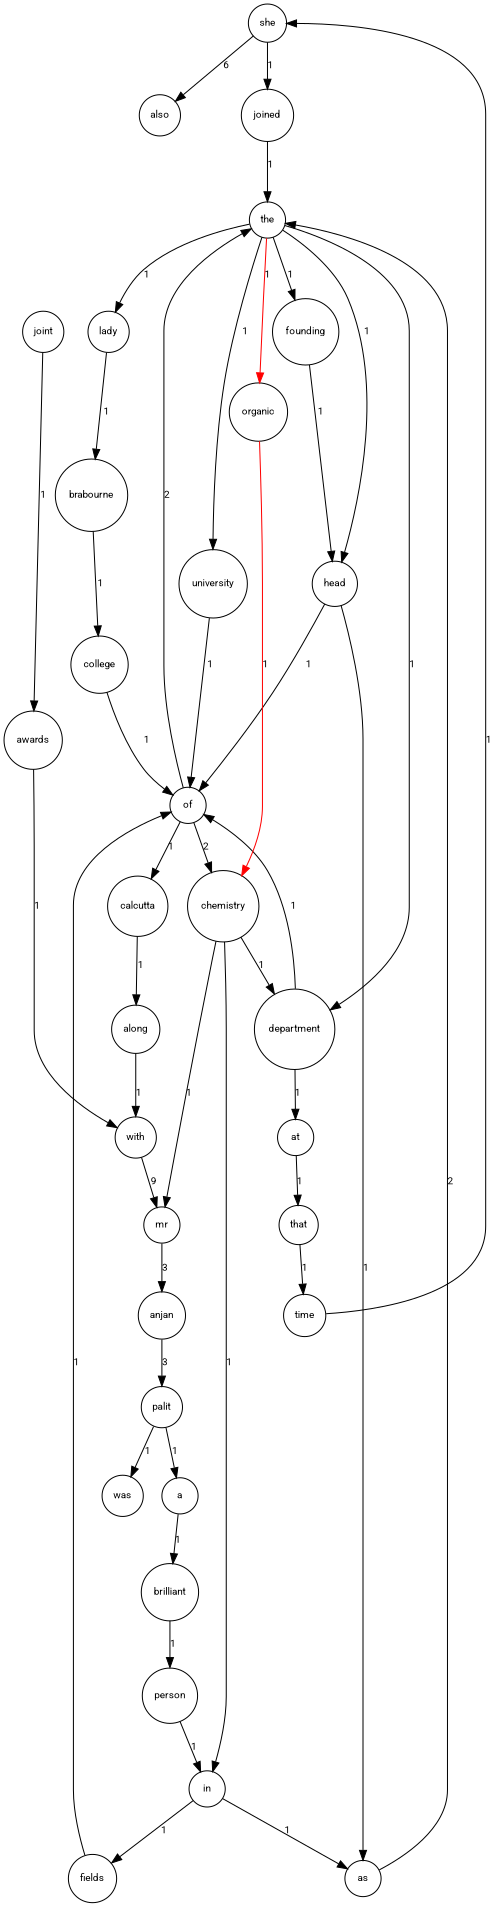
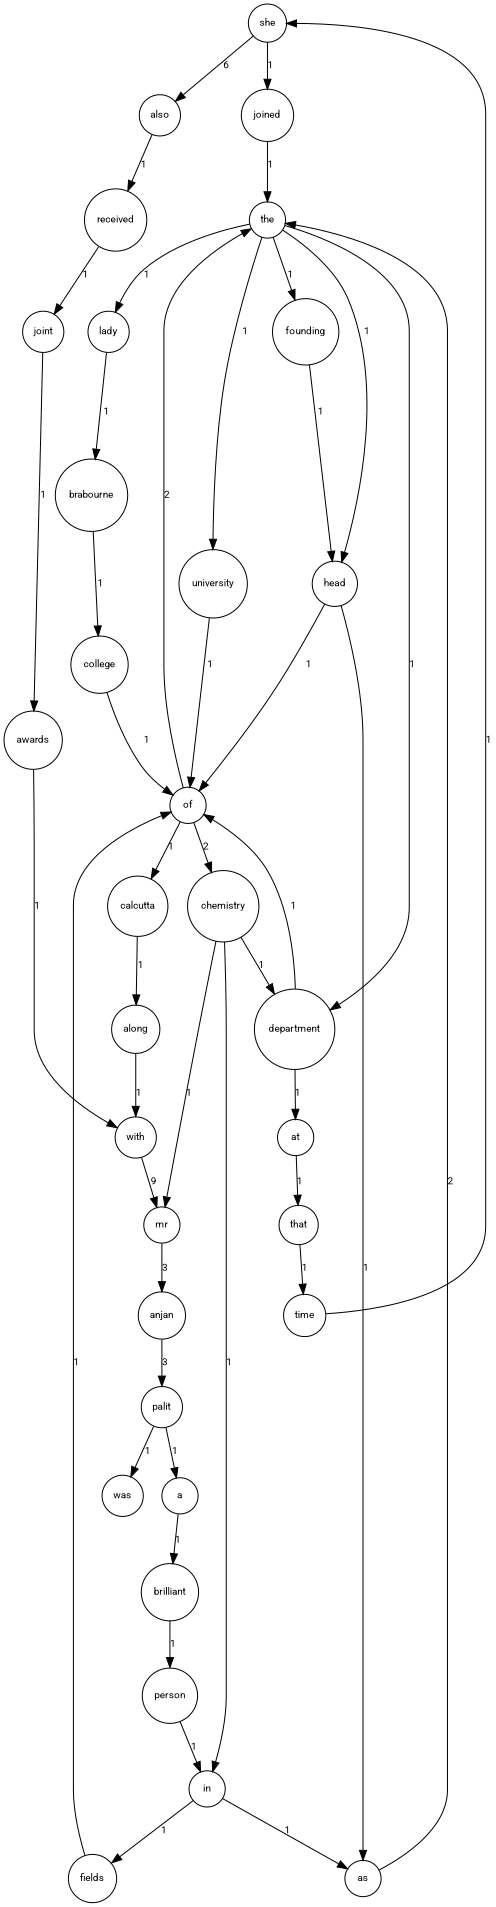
none -> (116, 220)
(258, 412) -> none
